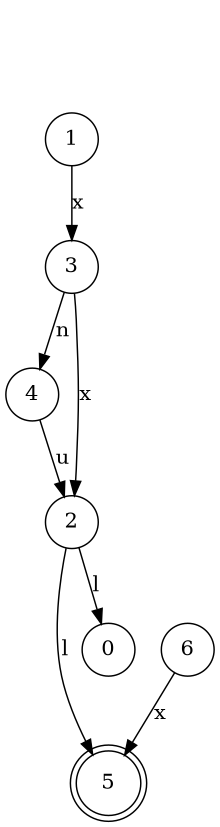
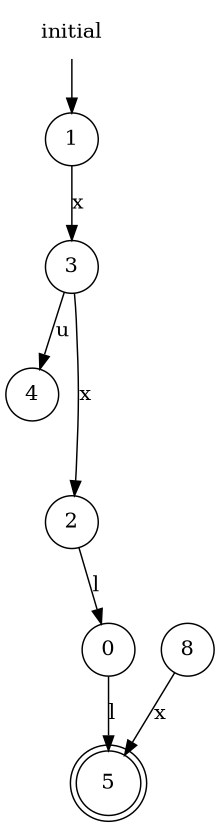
none -> (72, 32)
(63, 331) -> (63, 331)
(50, 451) -> none
(58, 647) -> (109, 706)
(188, 650) -> (188, 650)
